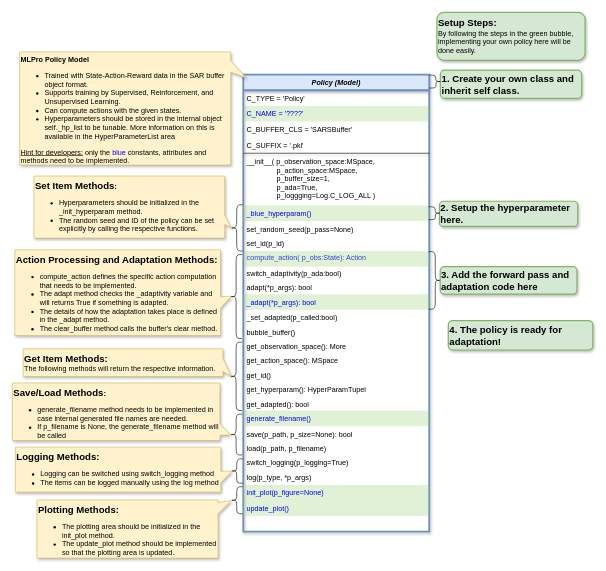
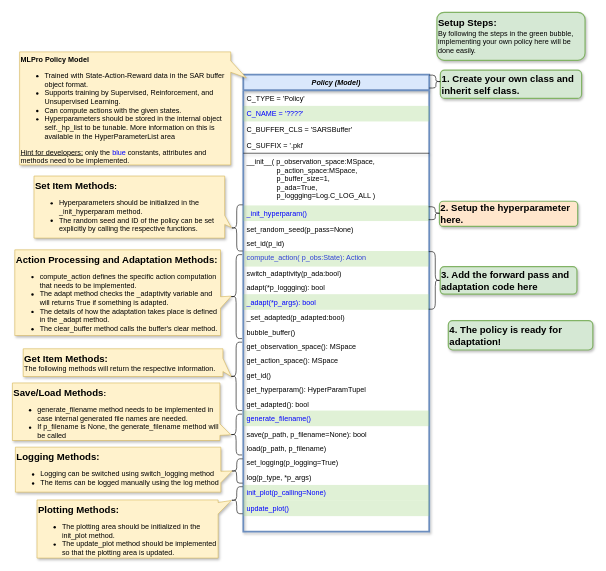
(282, 214) -> (281, 214)
(509, 214) -> (509, 214)
(284, 288) -> (290, 288)
(297, 318) -> (301, 318)
(302, 347) -> (306, 347)
(303, 434) -> (311, 434)
(302, 463) -> (297, 463)
(291, 493) -> (291, 493)
